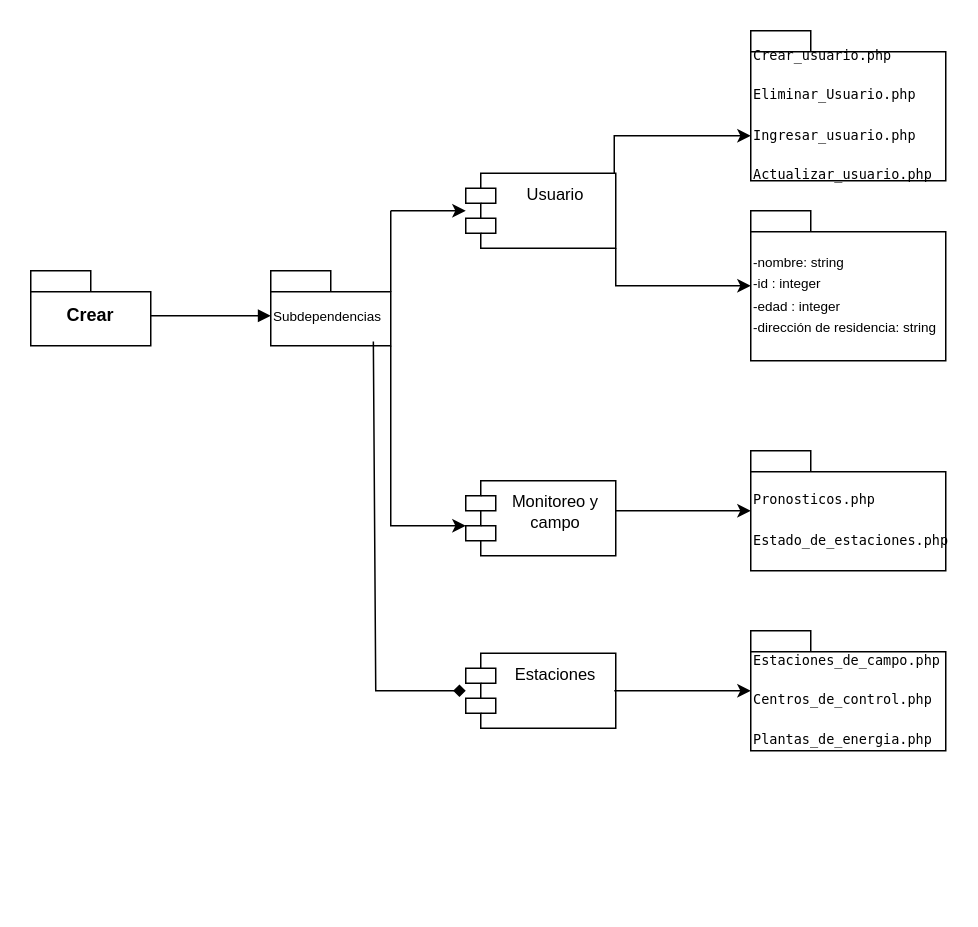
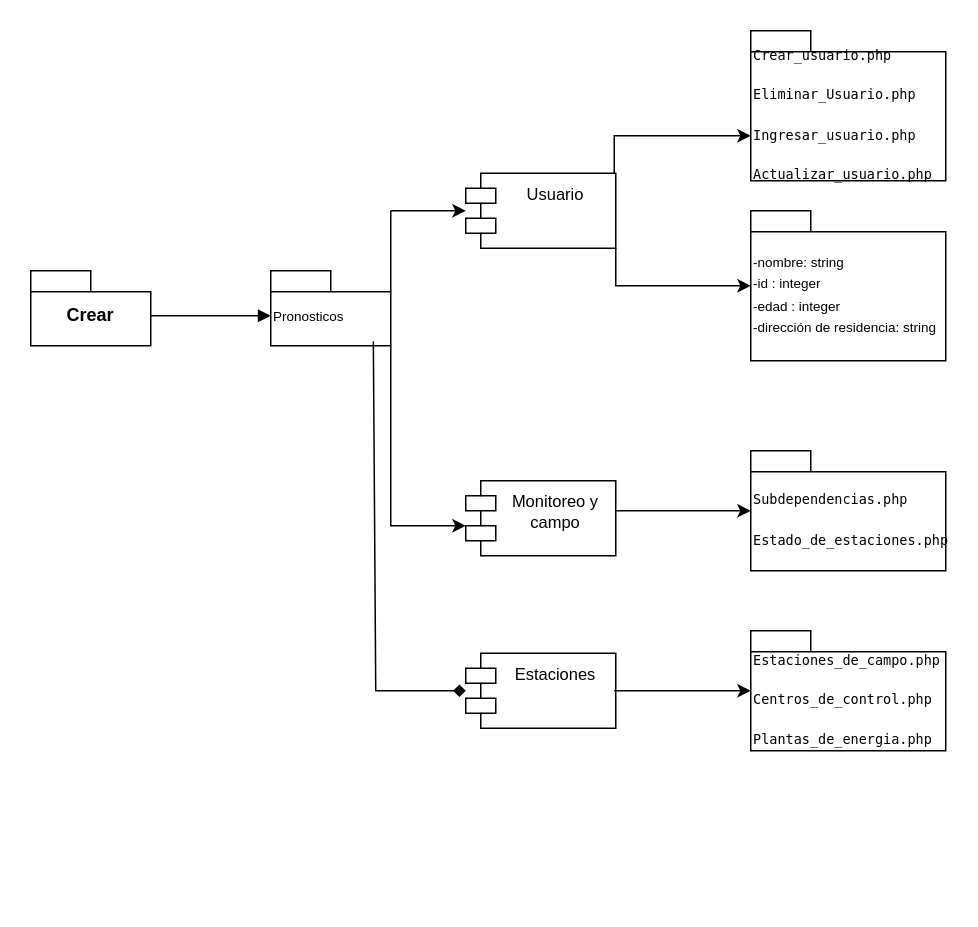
(332, 316) -> (327, 316)
(850, 518) -> (850, 518)
